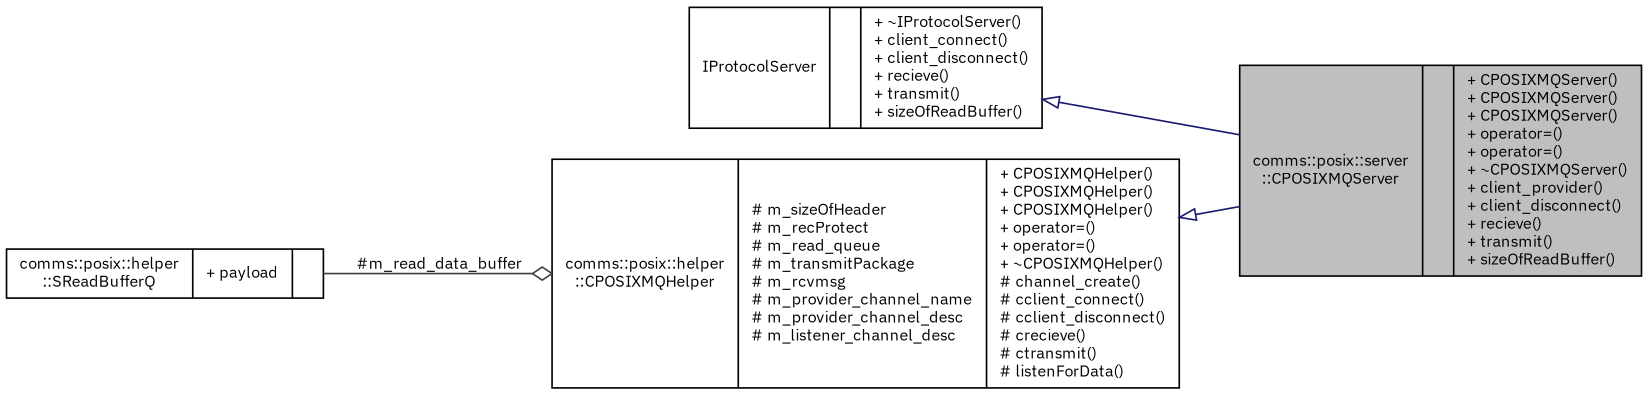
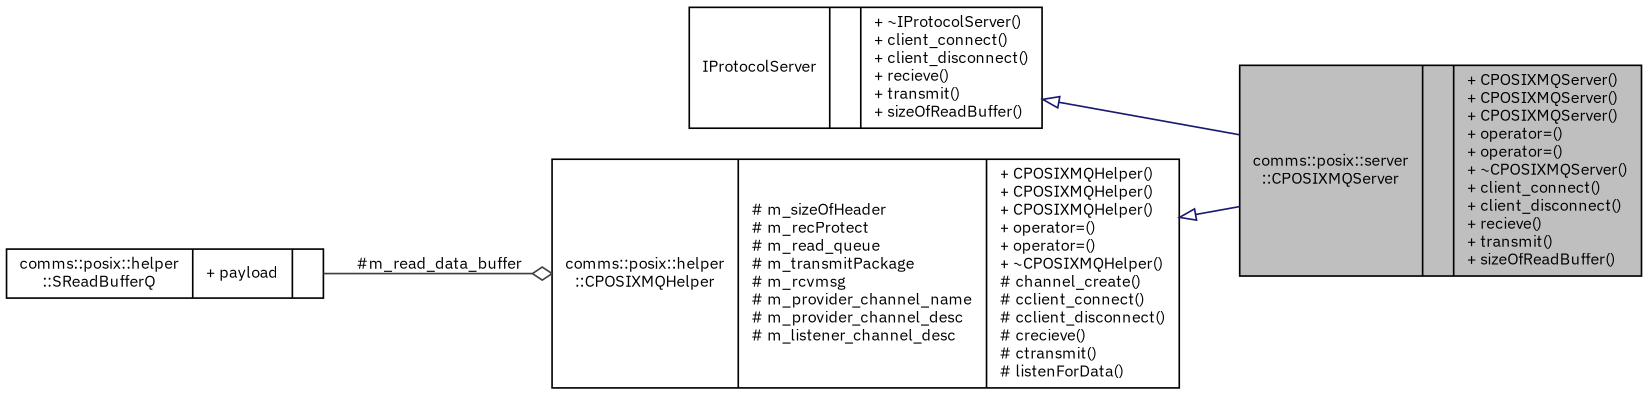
(1535, 188) -> (1534, 188)
